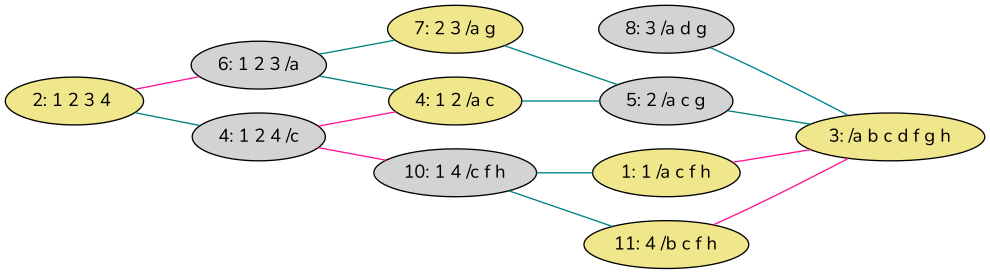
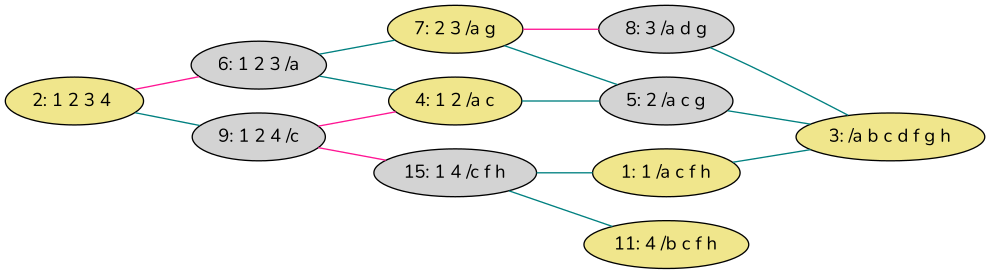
none -> (561, 29)
(259, 137) -> (259, 137)
(772, 156) -> (772, 156)
(455, 173) -> (455, 173)
(781, 193) -> none
